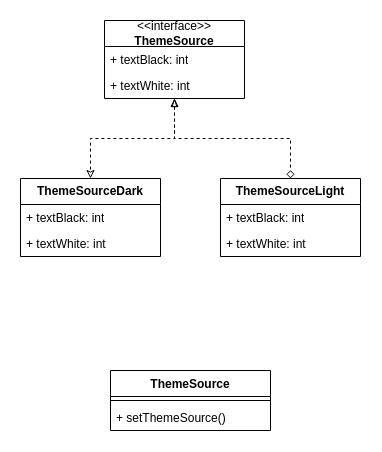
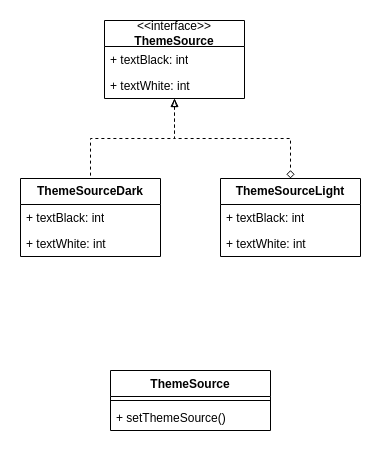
(91, 170) -> (91, 173)
